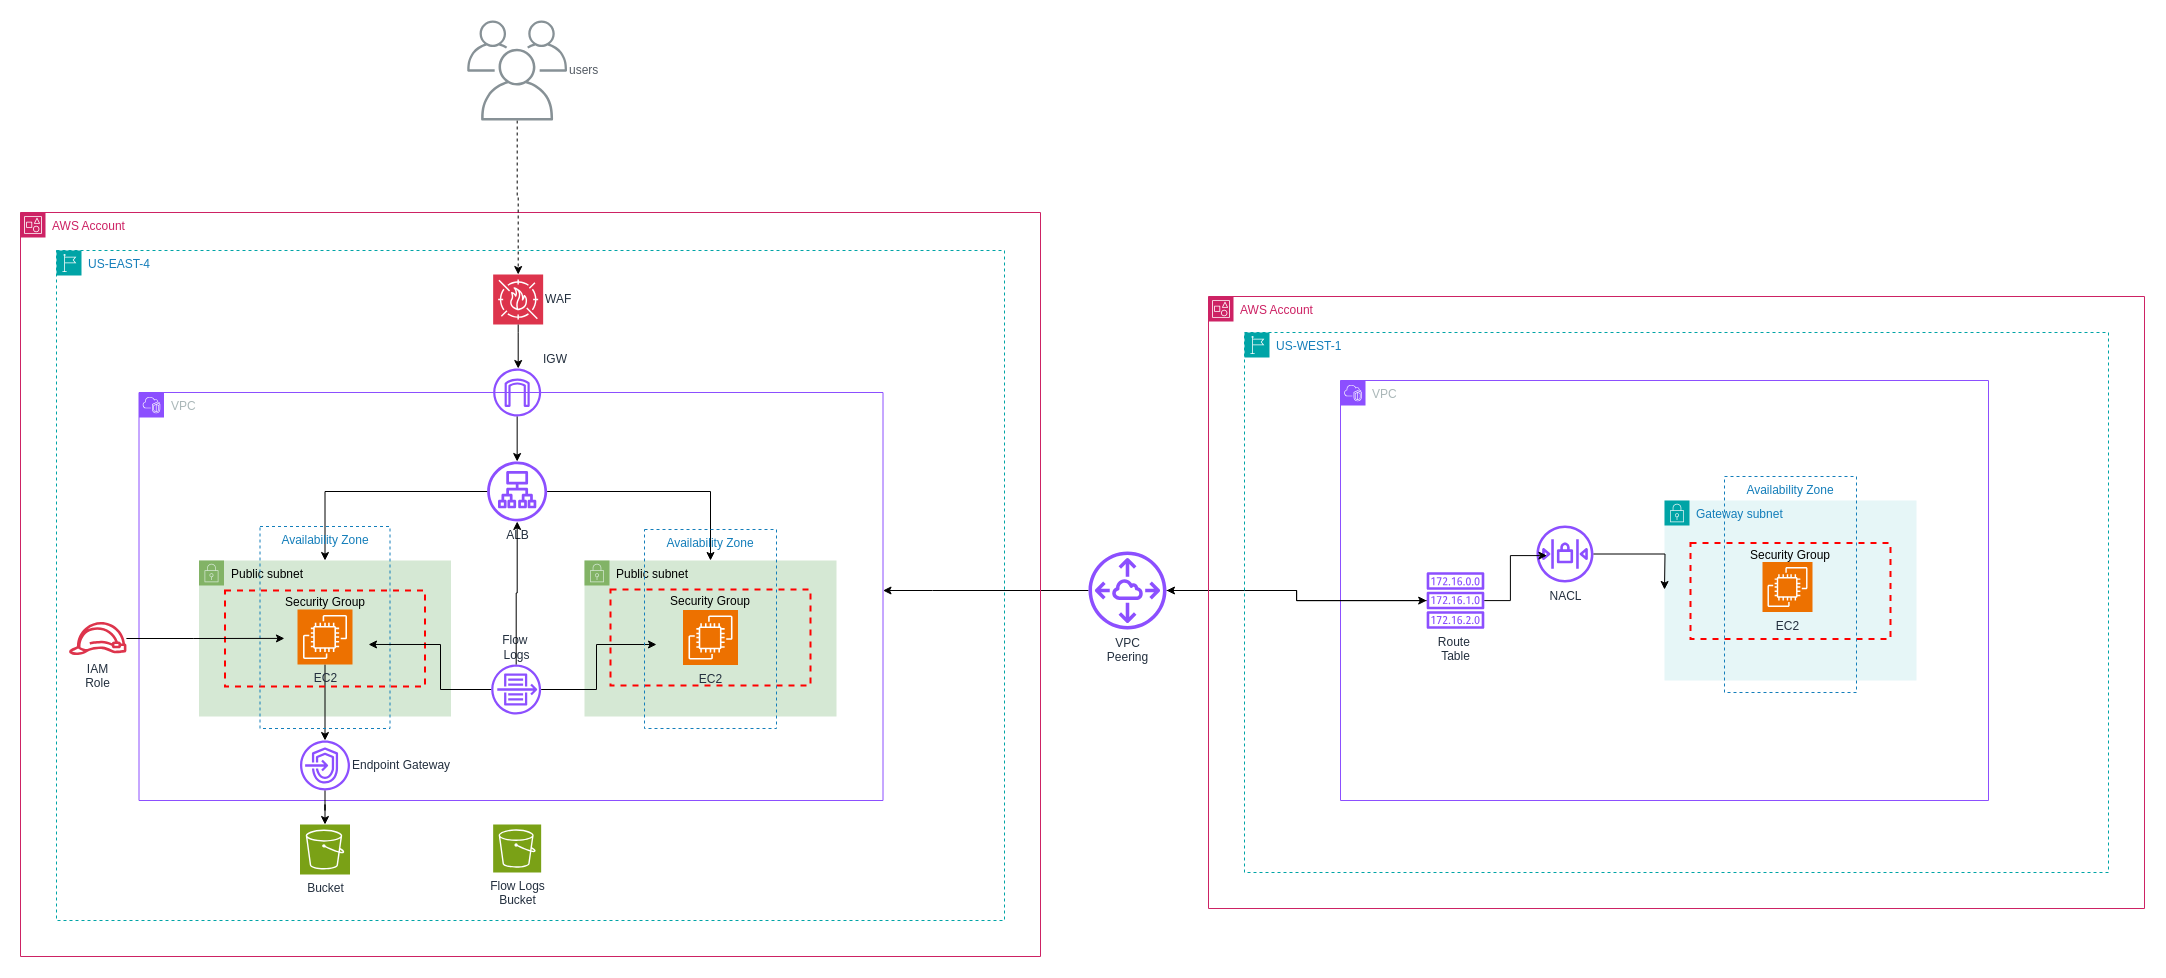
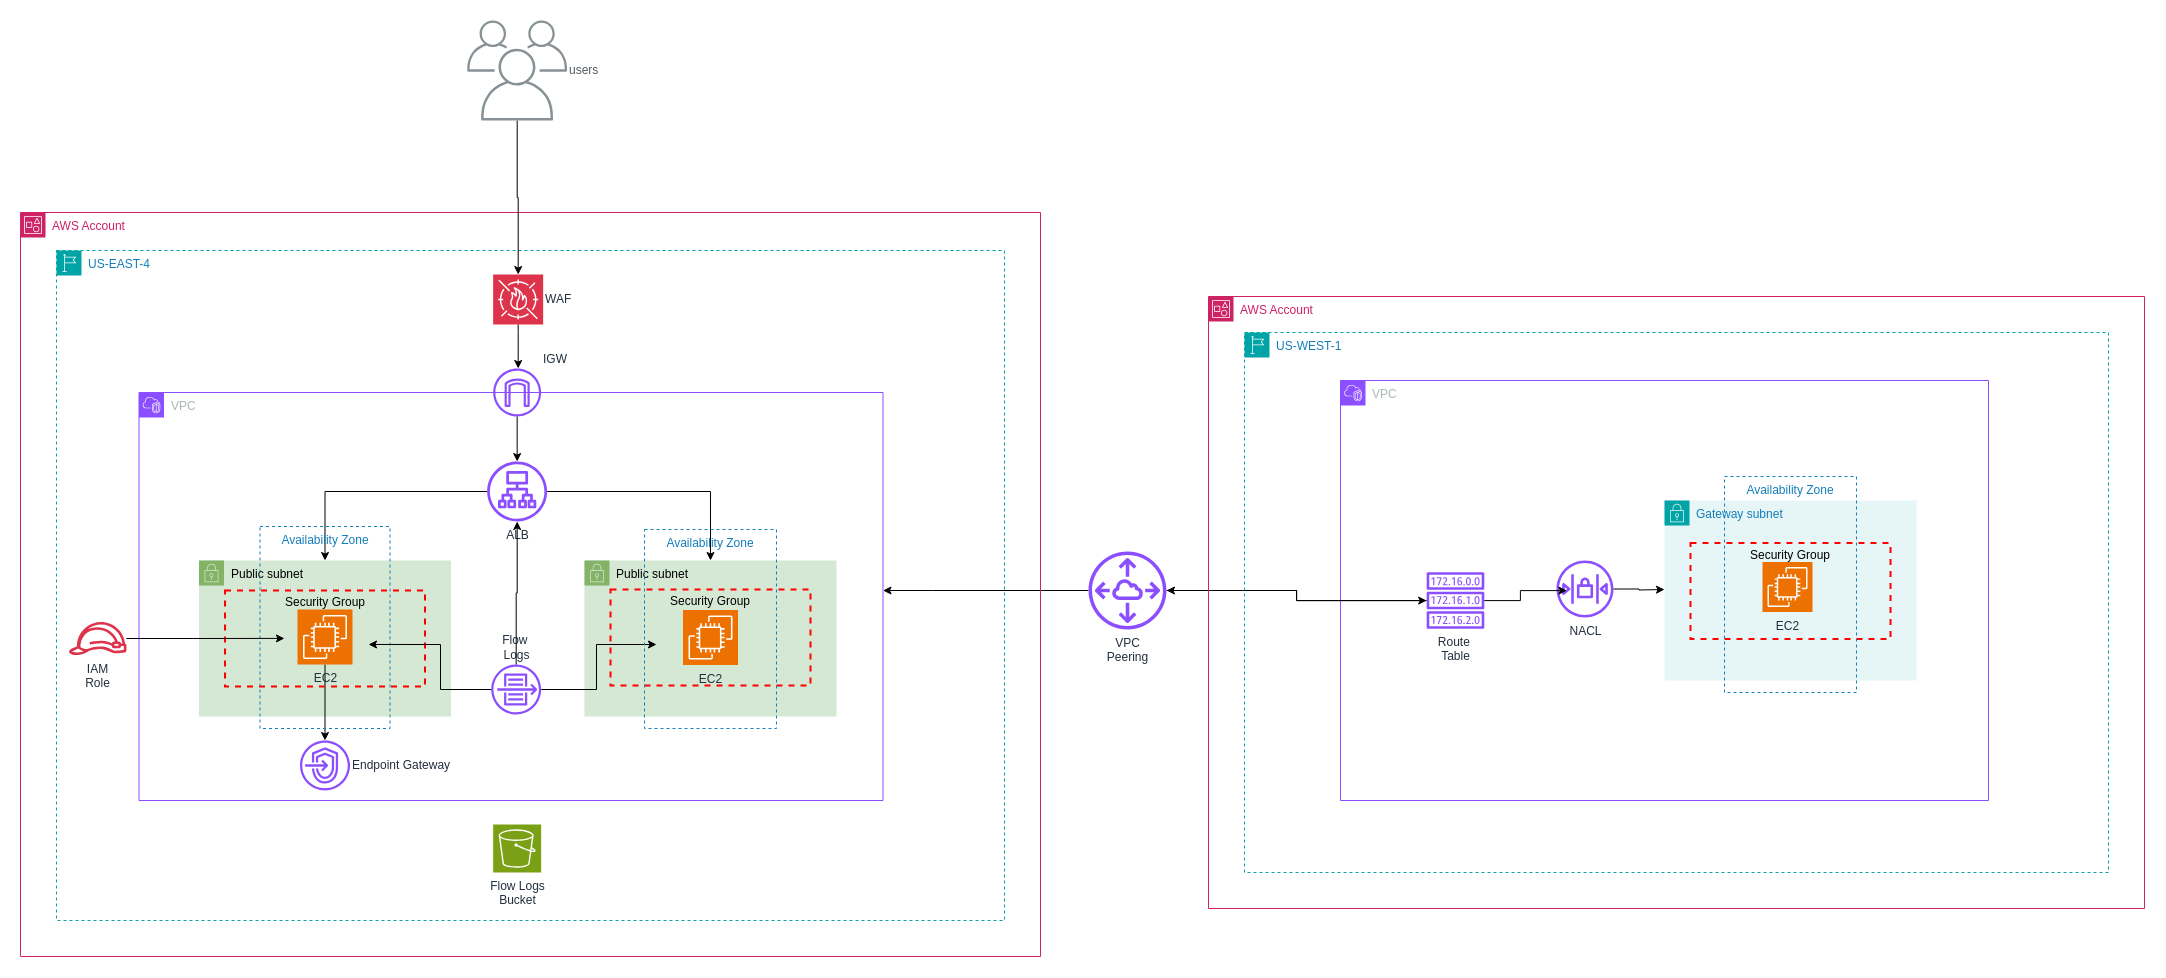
(517, 195) -> (517, 195)
(1565, 554) -> (1585, 589)
(325, 810) -> none
(325, 850) -> none
